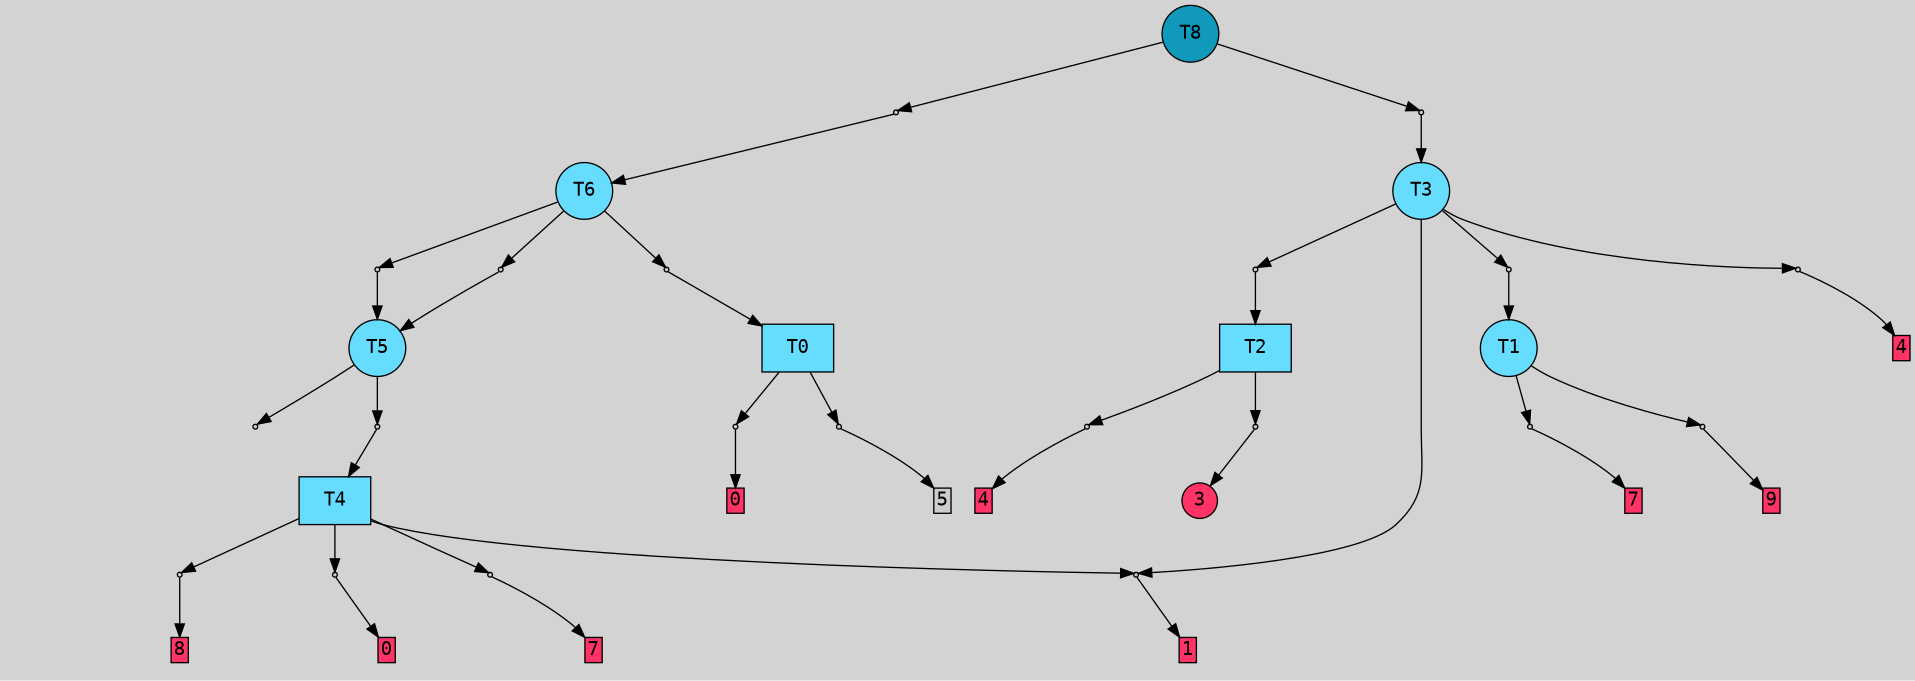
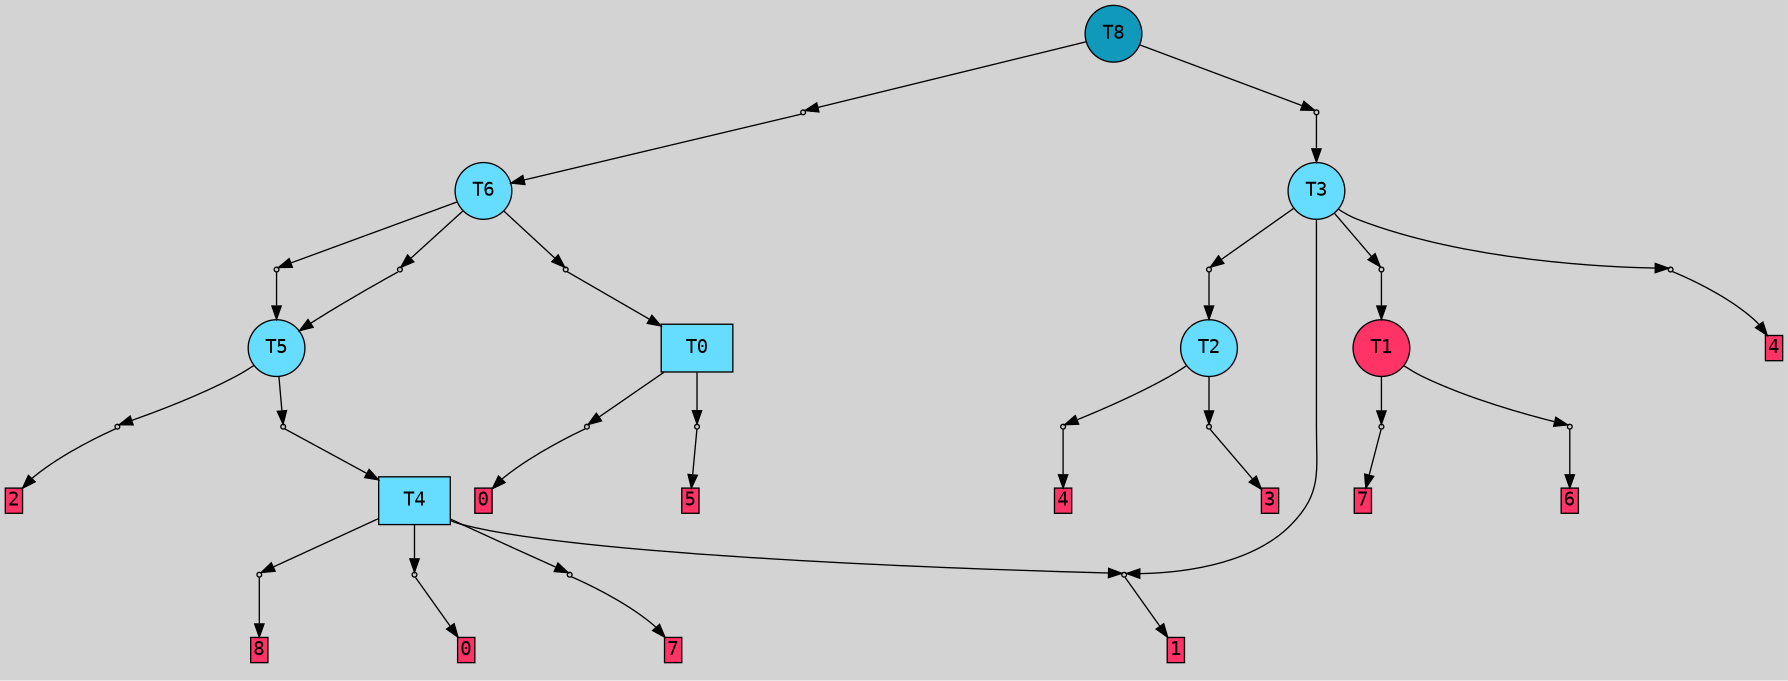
(1255, 348) -> (1209, 348)
(1509, 348) -> (1381, 348)
none -> (14, 501)
(942, 501) -> (690, 501)
(1200, 501) -> (1270, 501)
(1771, 501) -> (1570, 501)
